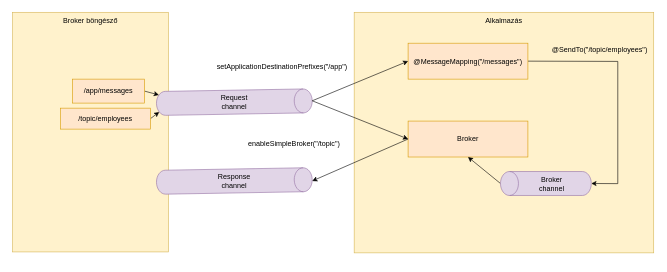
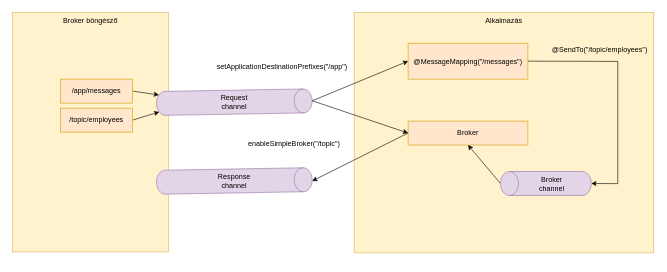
(108, 91) -> (96, 91)
(105, 119) -> (96, 120)
(468, 139) -> (468, 133)
